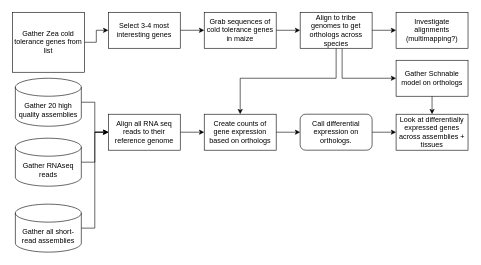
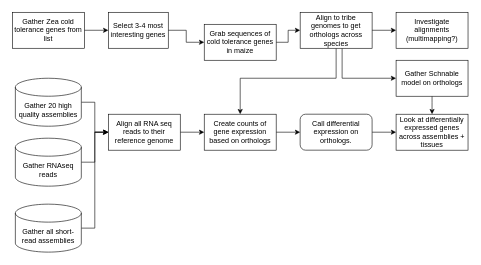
(144, 30) -> (138, 30)
(240, 30) -> (240, 42)
(48, 42) -> (48, 30)
